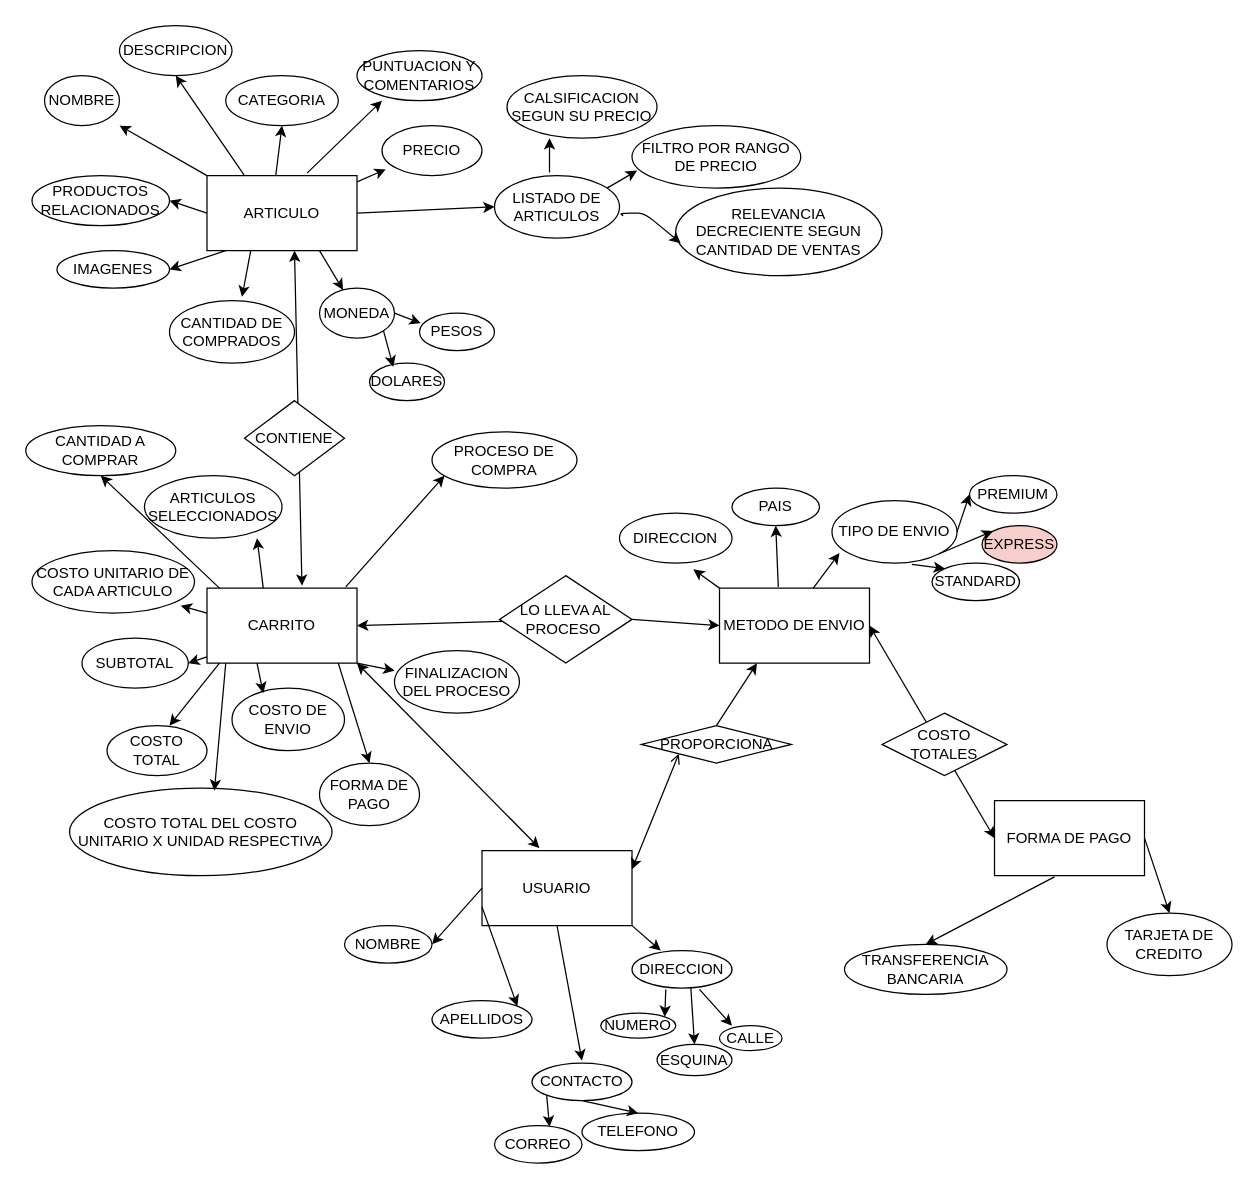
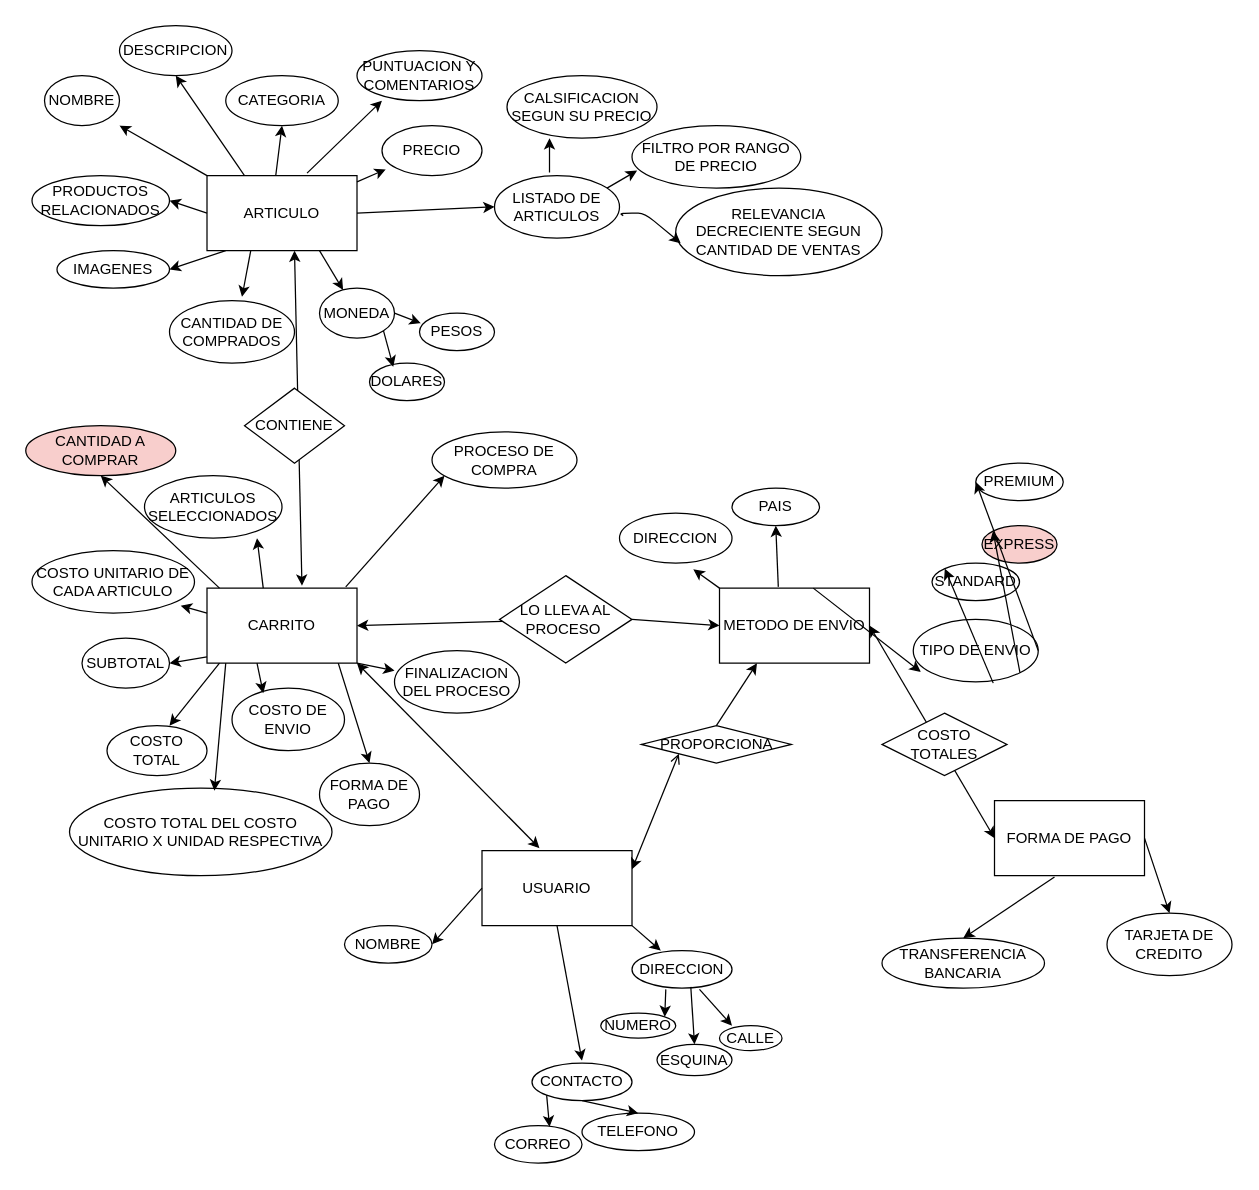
(294, 438) -> (294, 426)
(101, 451) -> (101, 451)
(1013, 494) -> (1019, 482)
(894, 532) -> (976, 651)
(135, 663) -> (126, 663)
(498, 952) -> none
(926, 969) -> (963, 963)
(482, 1019) -> none
